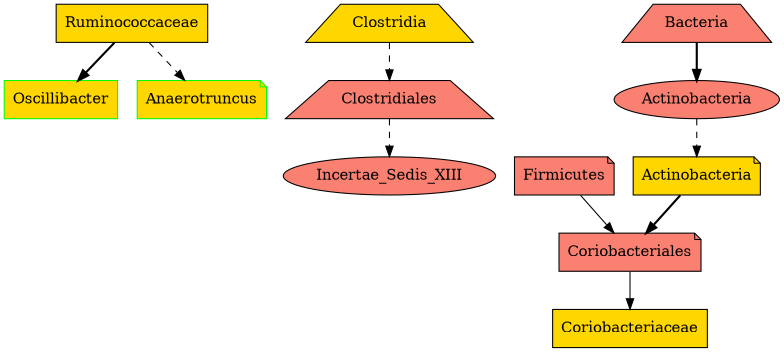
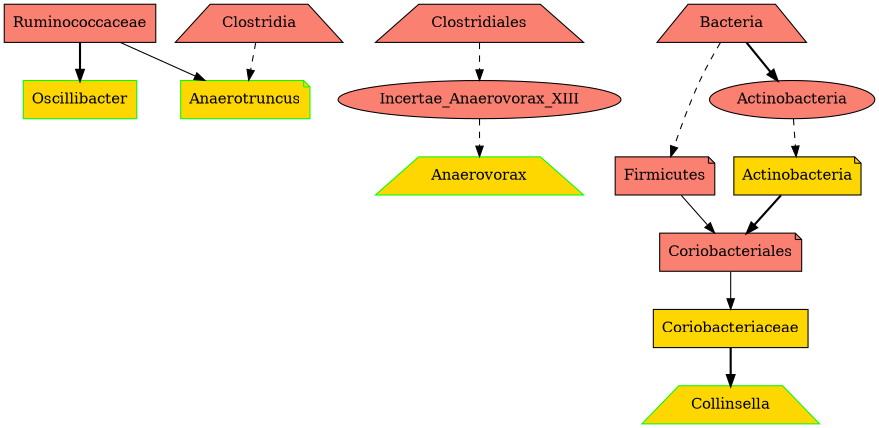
(132, 23) -> (80, 23)
(389, 23) -> (259, 23)
(389, 56) -> (253, 56)
(163, 58) -> (158, 59)
none -> (694, 93)
(389, 176) -> (480, 100)
none -> (480, 176)
none -> (731, 405)
